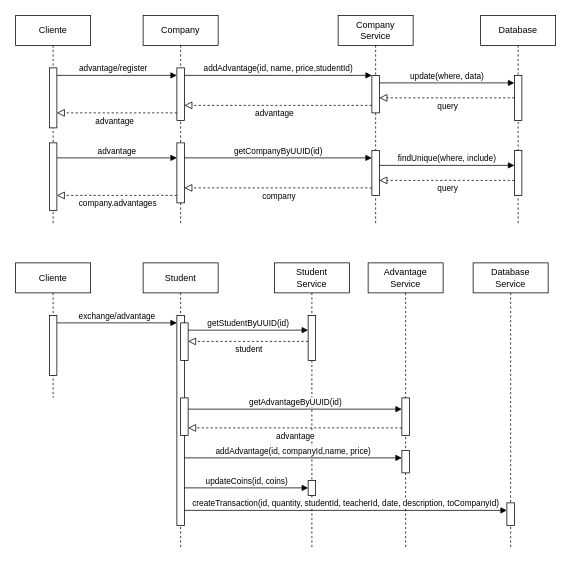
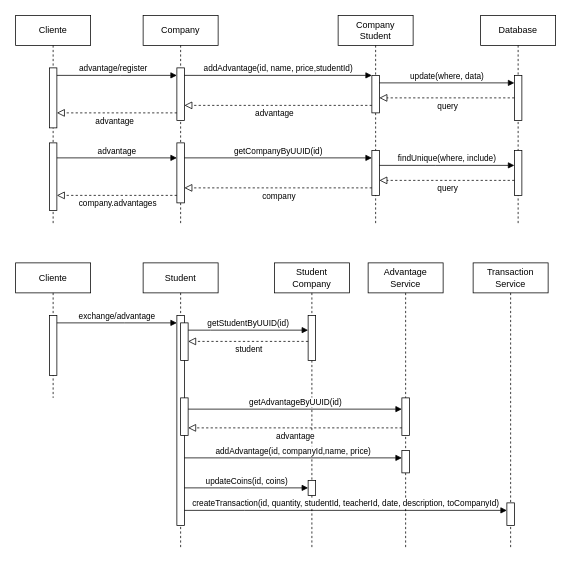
(375, 30) -> (375, 30)
(312, 278) -> (312, 278)
(510, 278) -> (510, 278)
